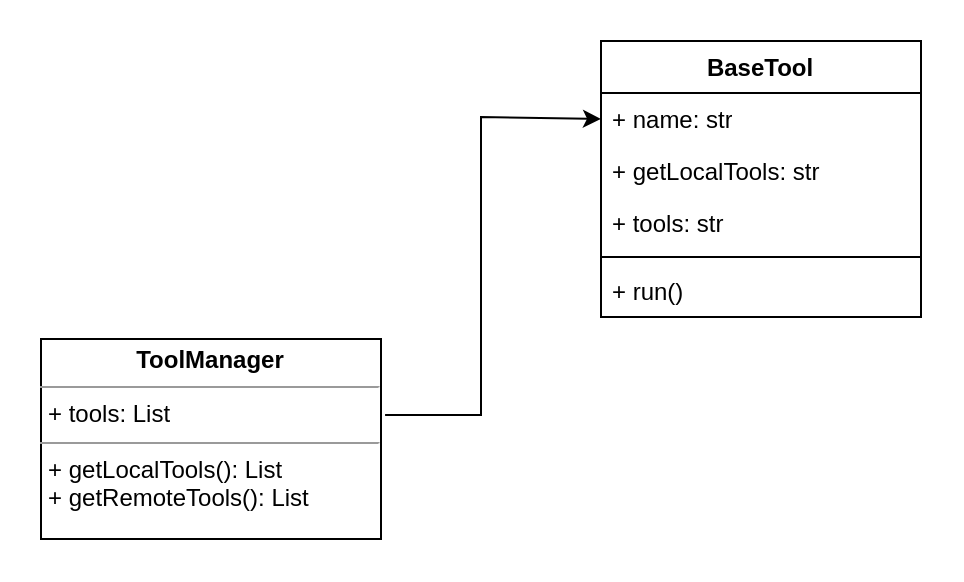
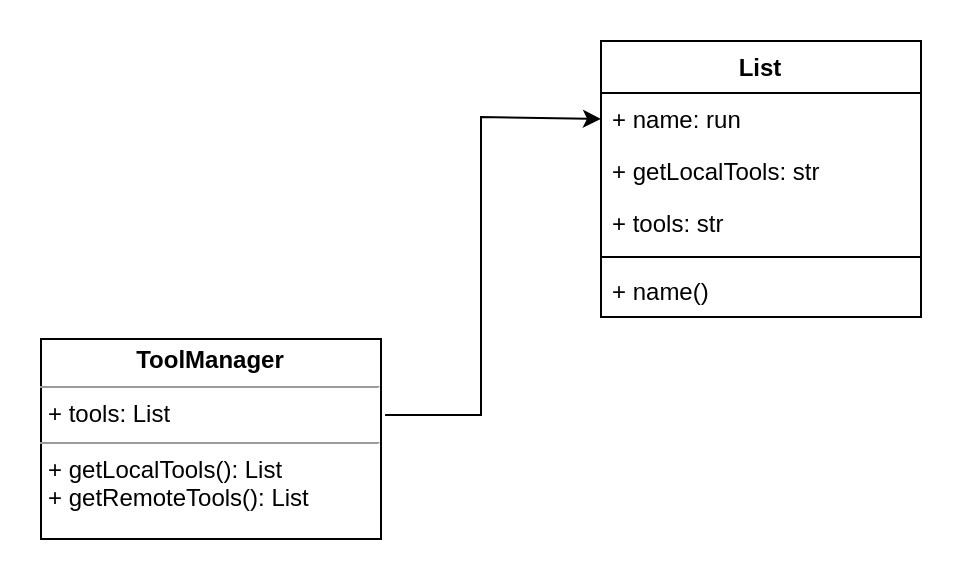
(761, 69) -> (761, 69)
(678, 121) -> (678, 121)
(657, 293) -> (664, 293)
